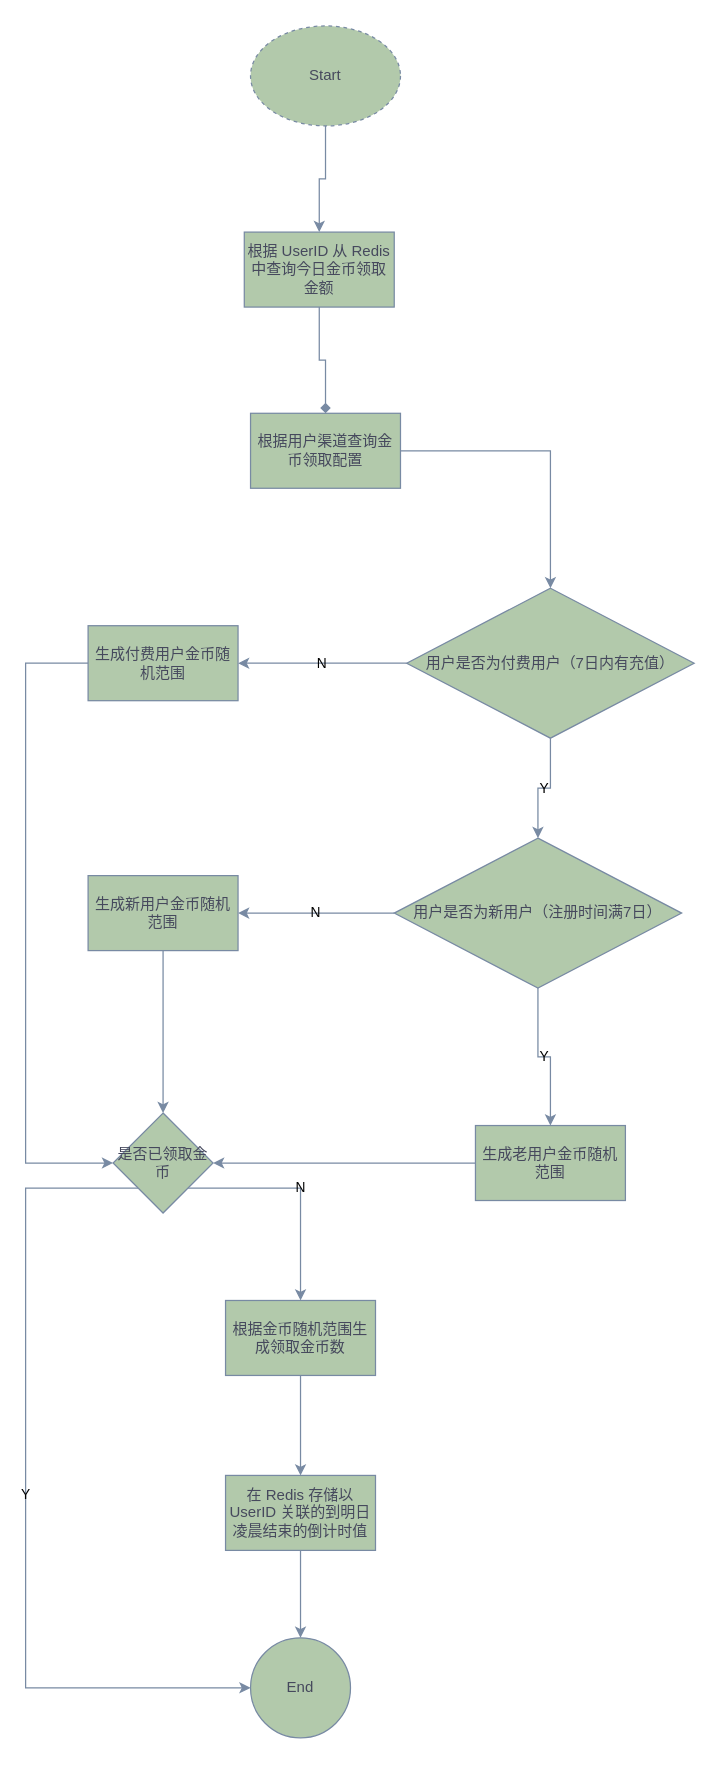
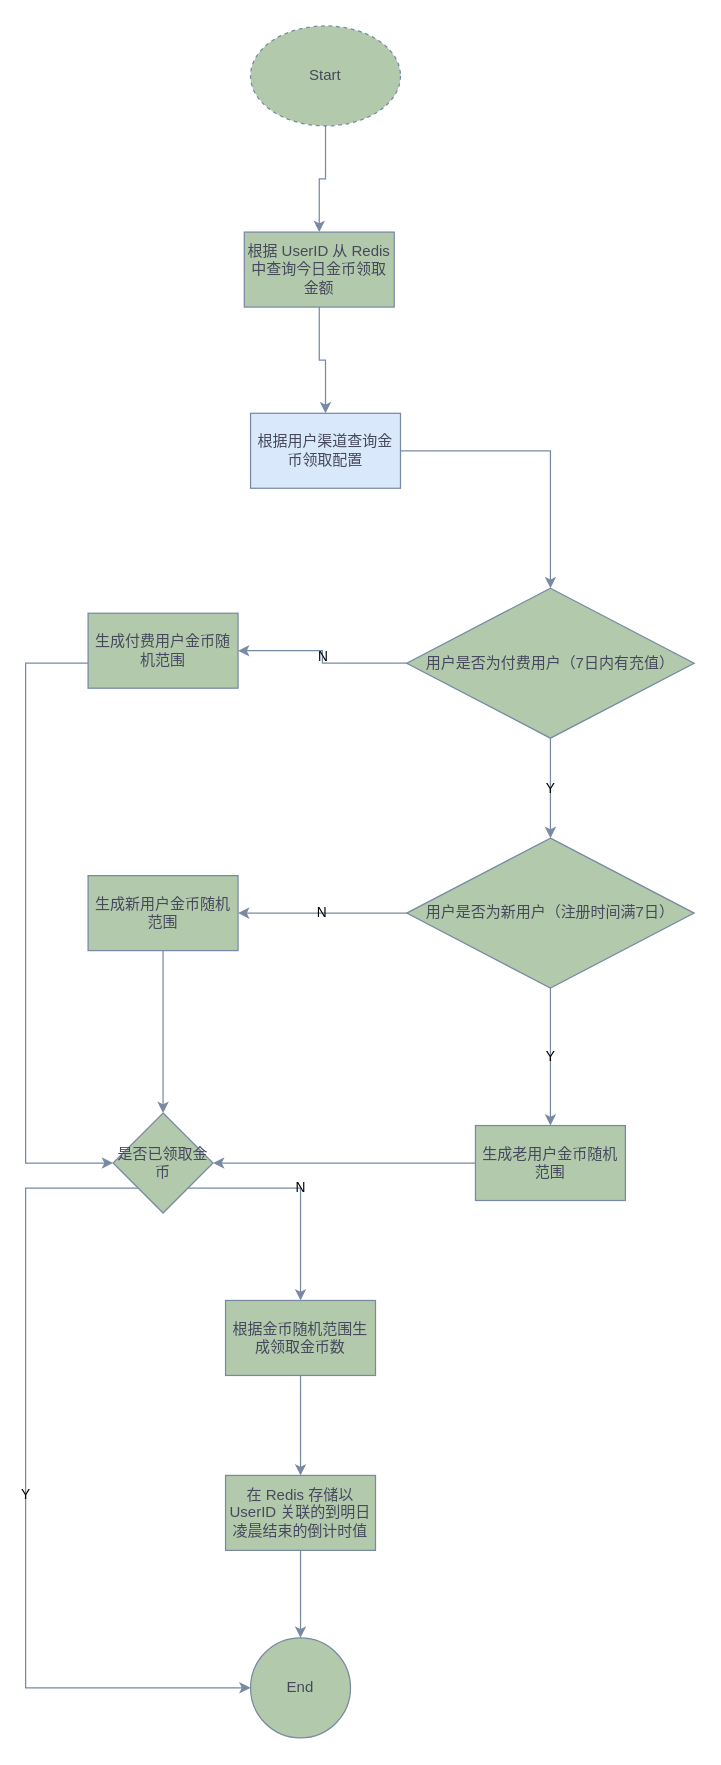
(326, 402) -> (326, 403)
(326, 451) -> (326, 451)
(163, 663) -> (163, 651)
(538, 913) -> (551, 913)
